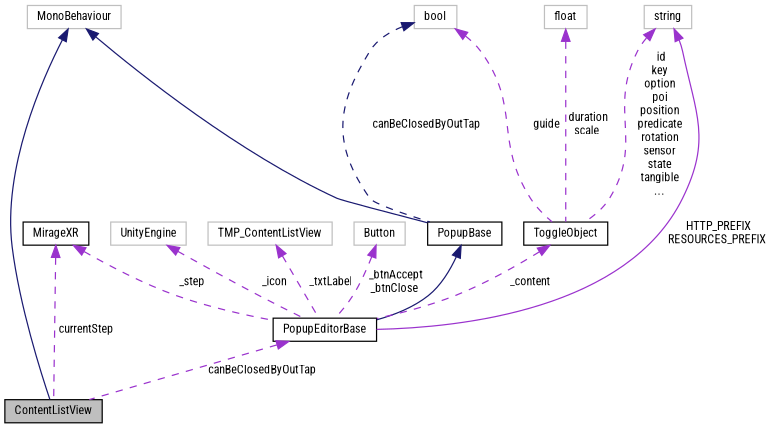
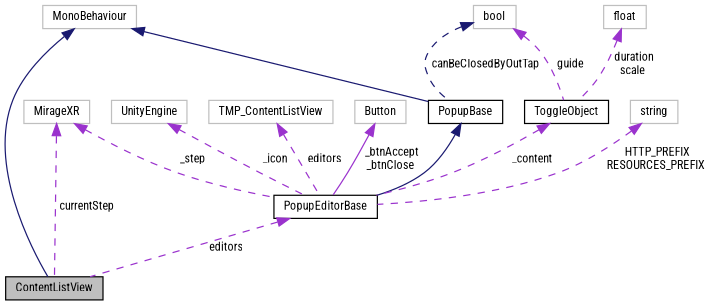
(626, 134) -> none
(56, 234) -> (57, 112)
(621, 267) -> (510, 187)
(330, 282) -> (324, 159)
(357, 289) -> (352, 165)
(261, 370) -> (225, 248)
